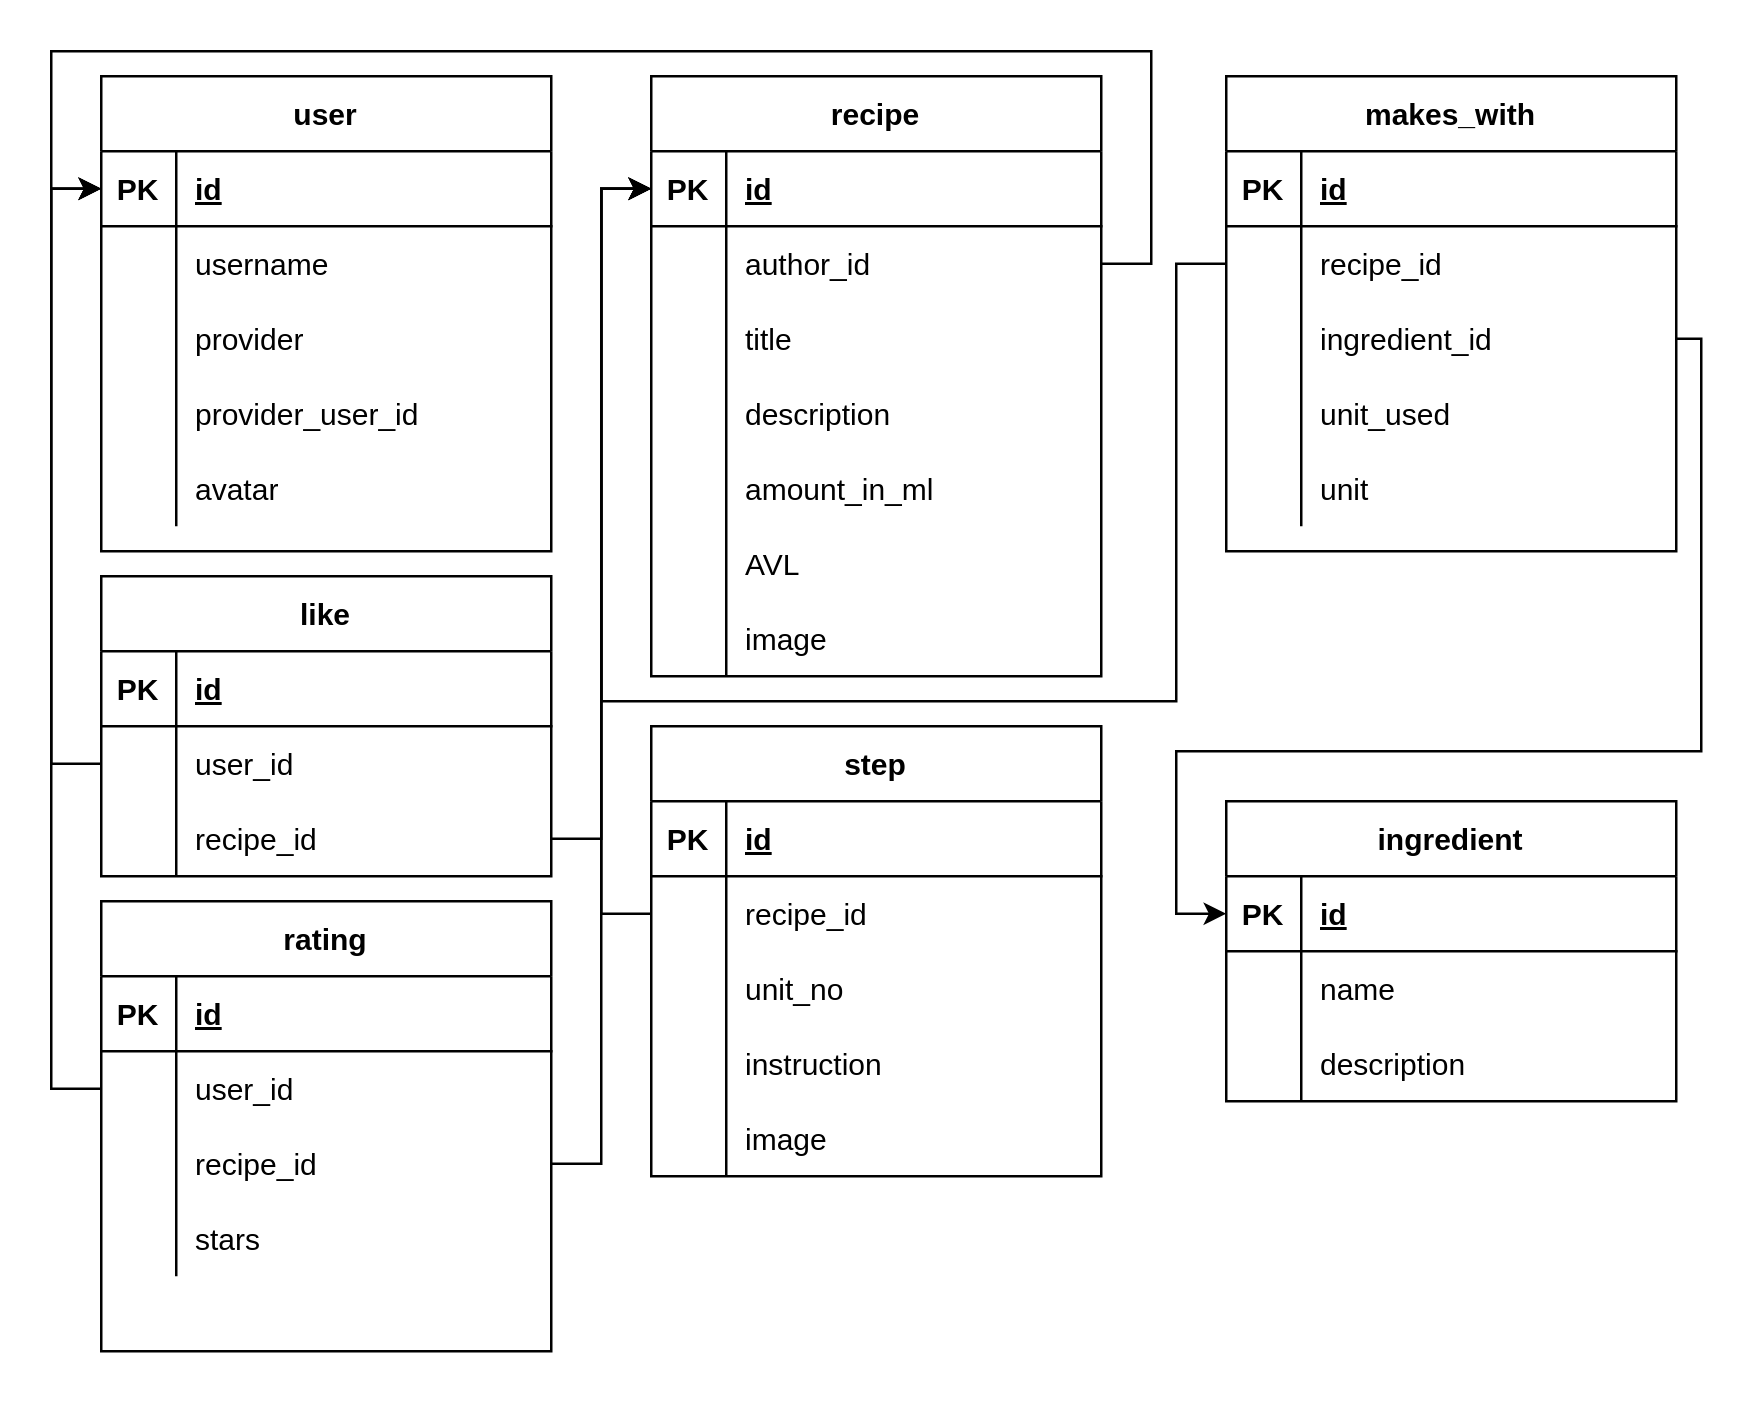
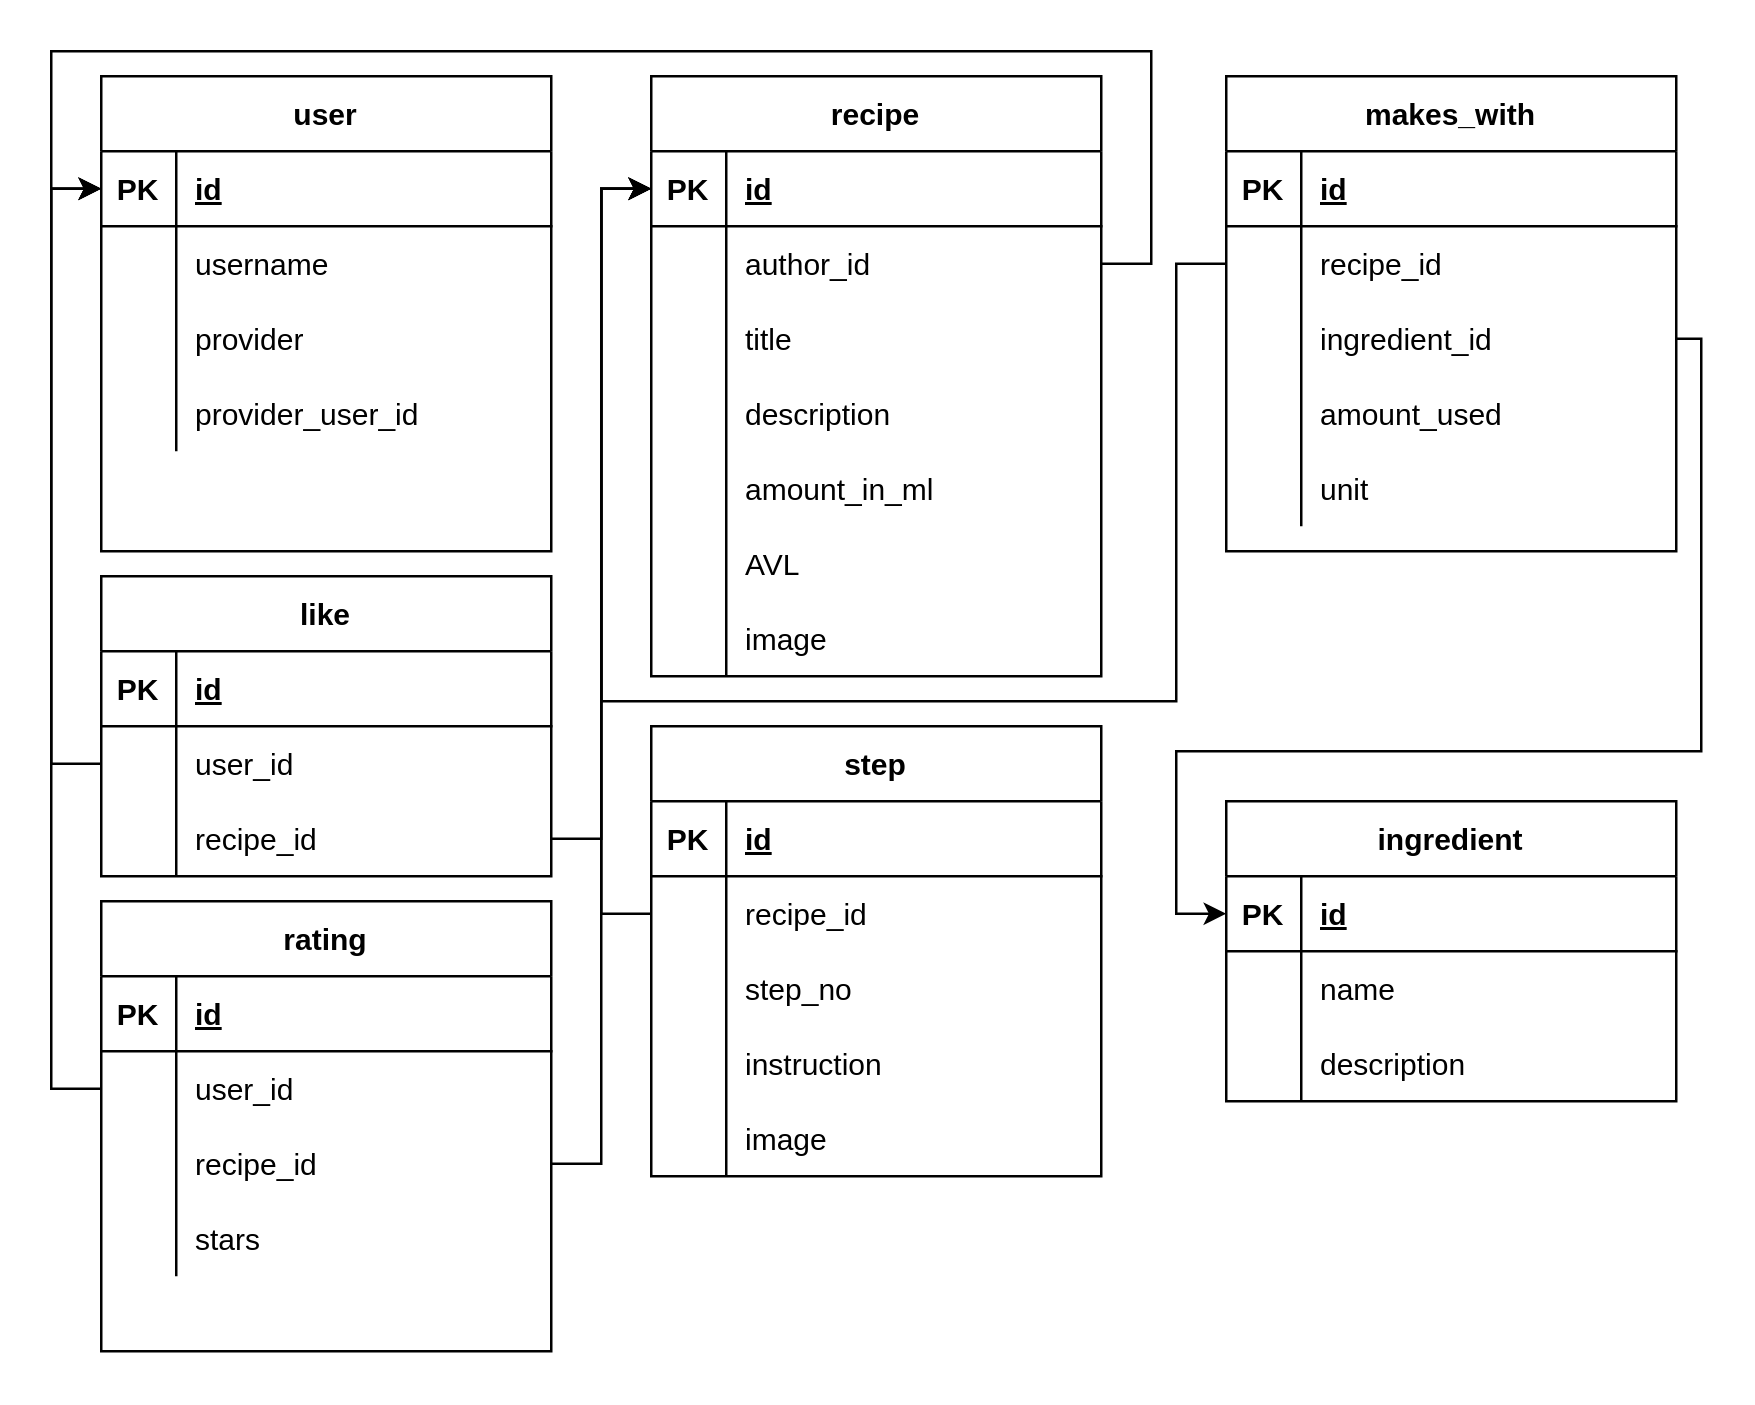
(1392, 415) -> (1412, 415)
(364, 489) -> none
(800, 990) -> (804, 990)
